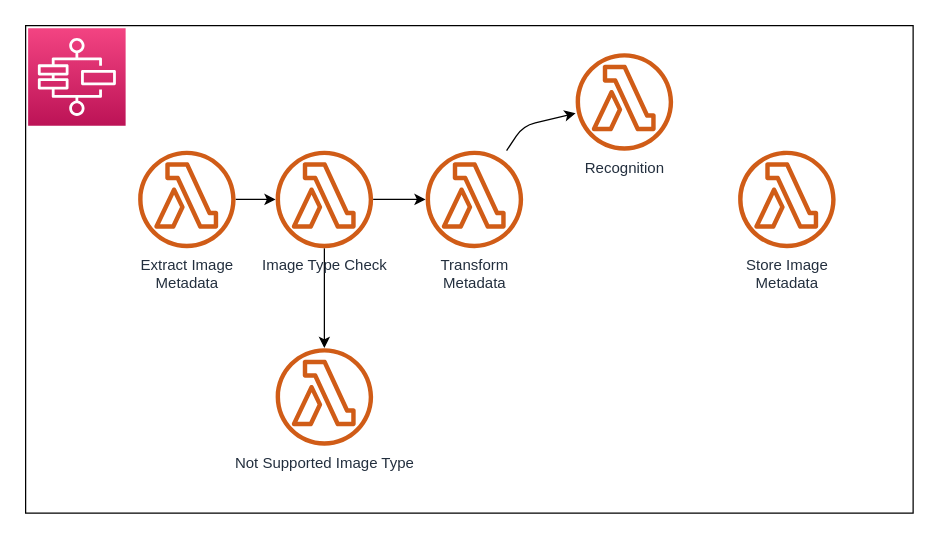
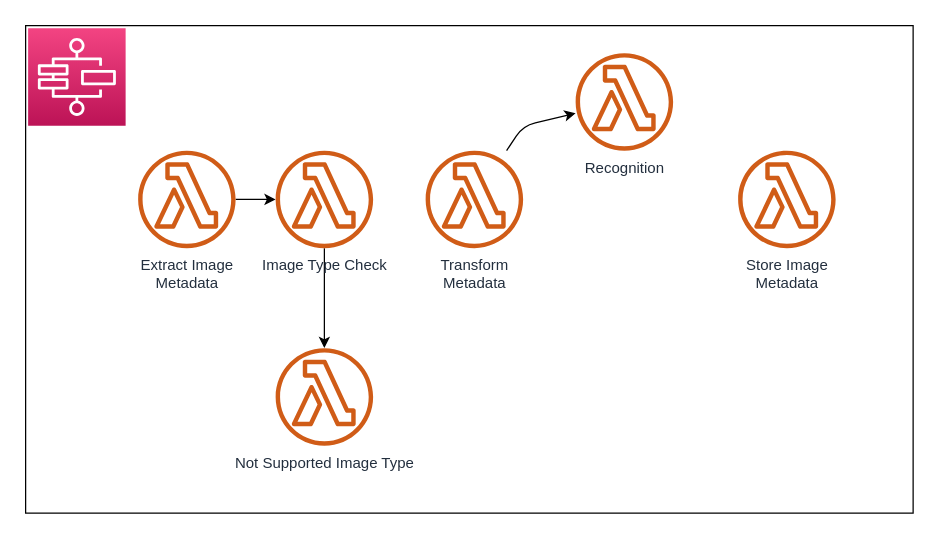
(395, 199) -> none
